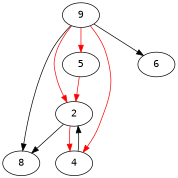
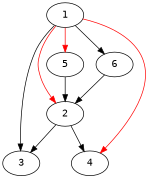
(81, 15) -> (65, 15)
(78, 86) -> (65, 86)
(70, 135) -> (76, 136)
(79, 142) -> (92, 87)
(21, 163) -> (21, 163)
